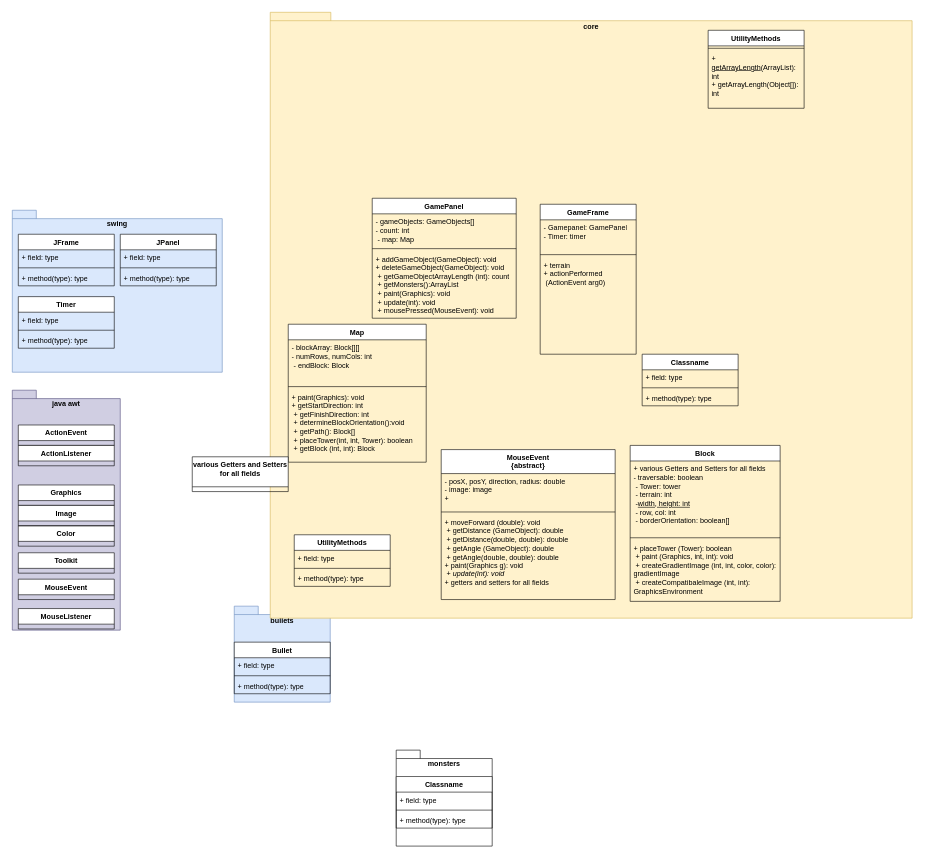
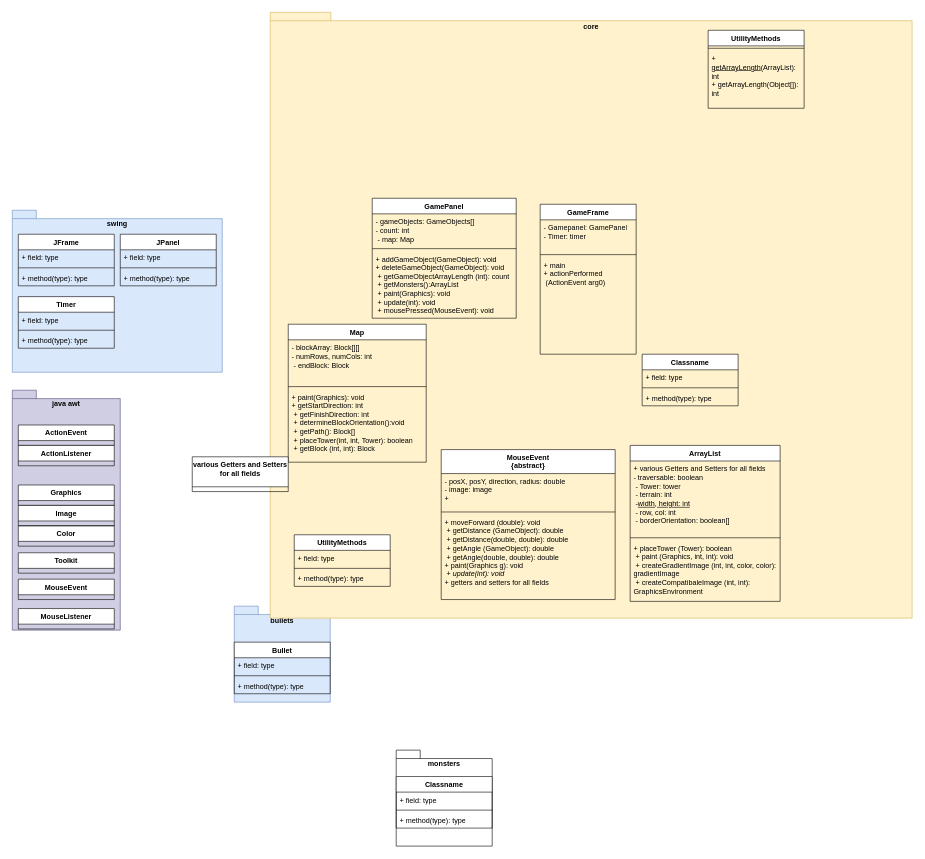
(578, 274) -> (578, 274)
(705, 454) -> (705, 454)
